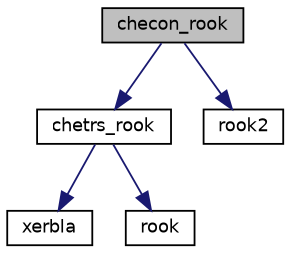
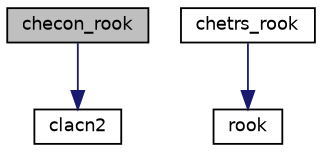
(144, 69) -> none
(243, 127) -> (78, 127)
(50, 228) -> none
